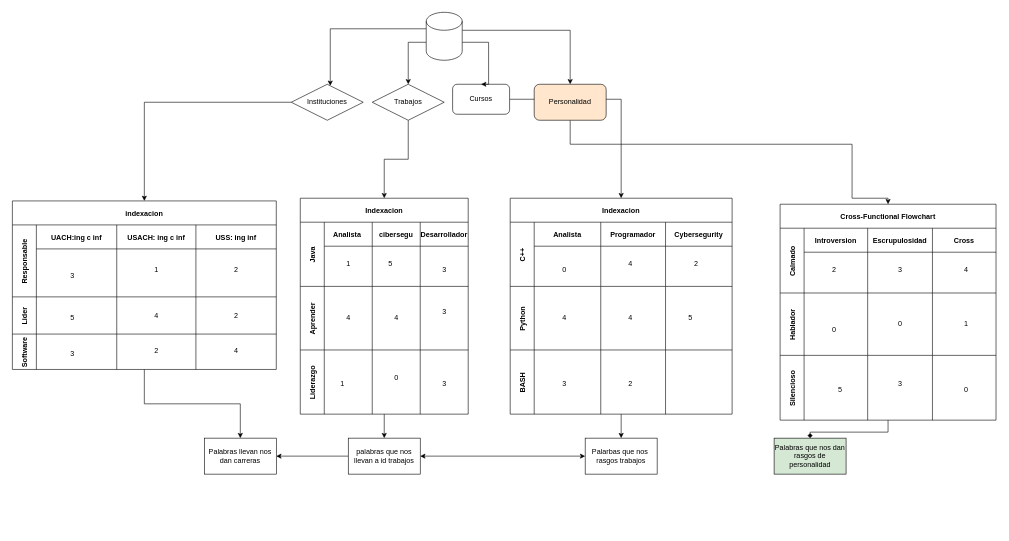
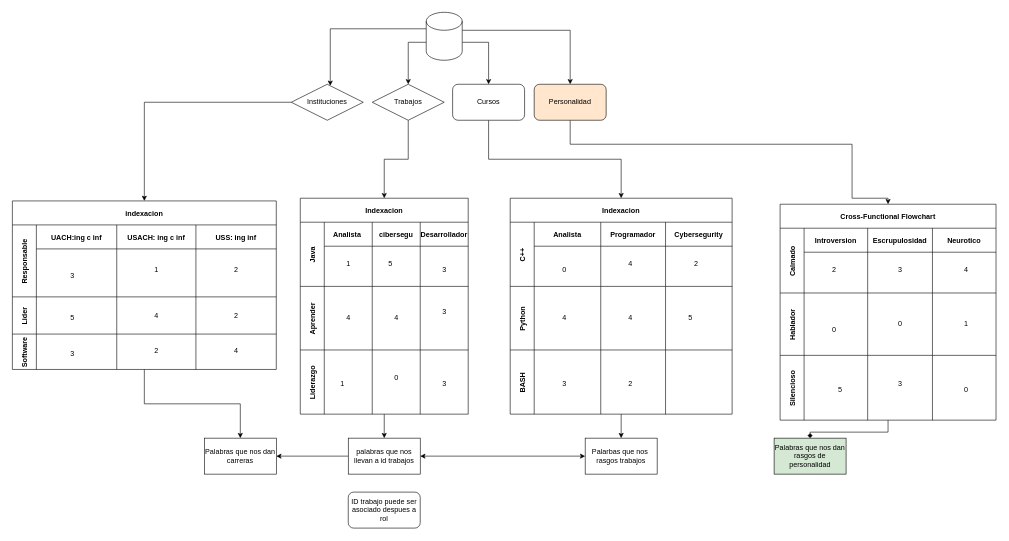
(481, 99) -> (489, 102)
(964, 241) -> (964, 241)
(240, 456) -> (240, 456)
none -> (384, 510)
